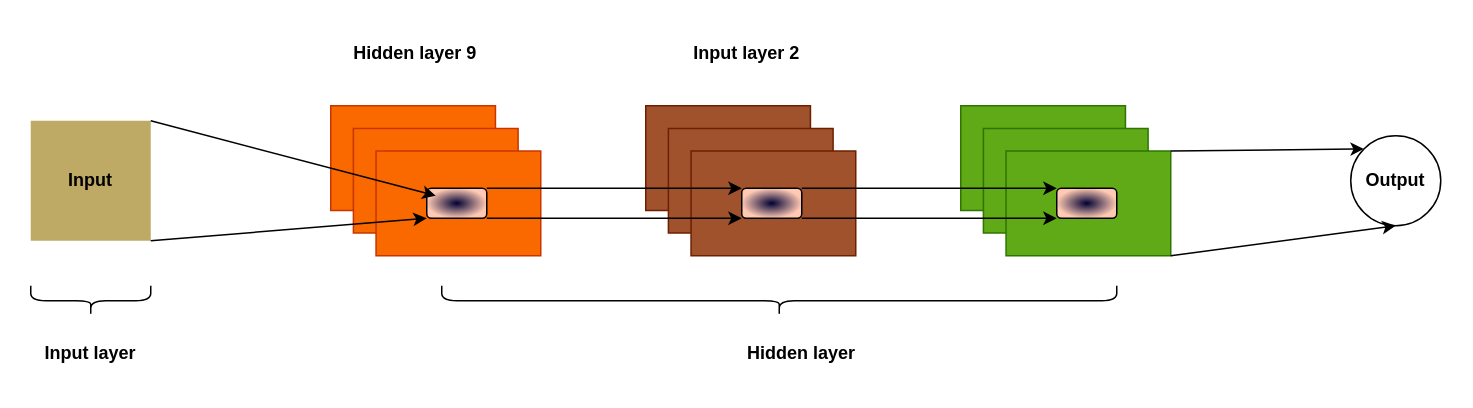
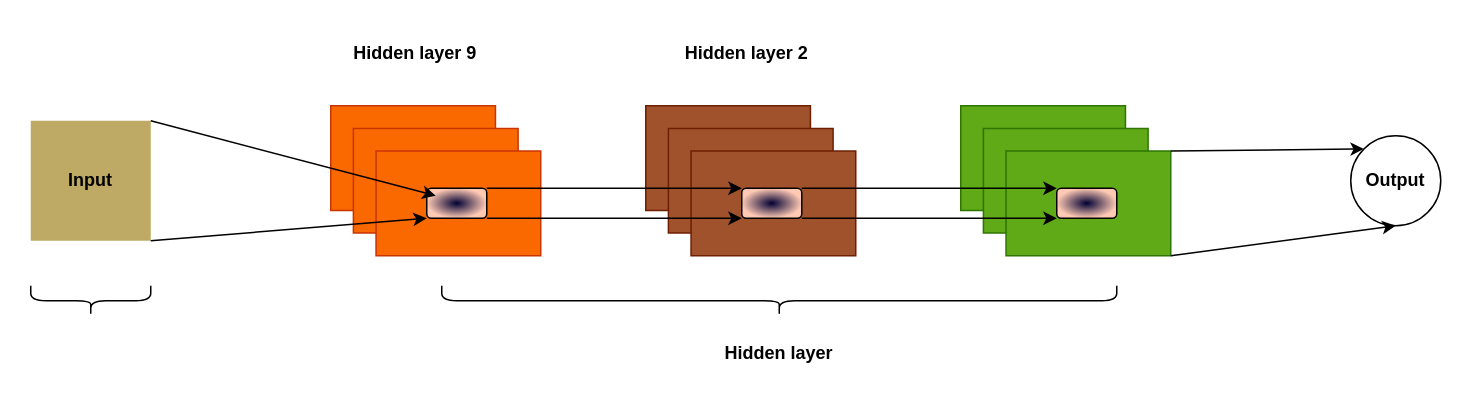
(747, 53) -> (747, 53)
(91, 353) -> none
(802, 353) -> (779, 353)
